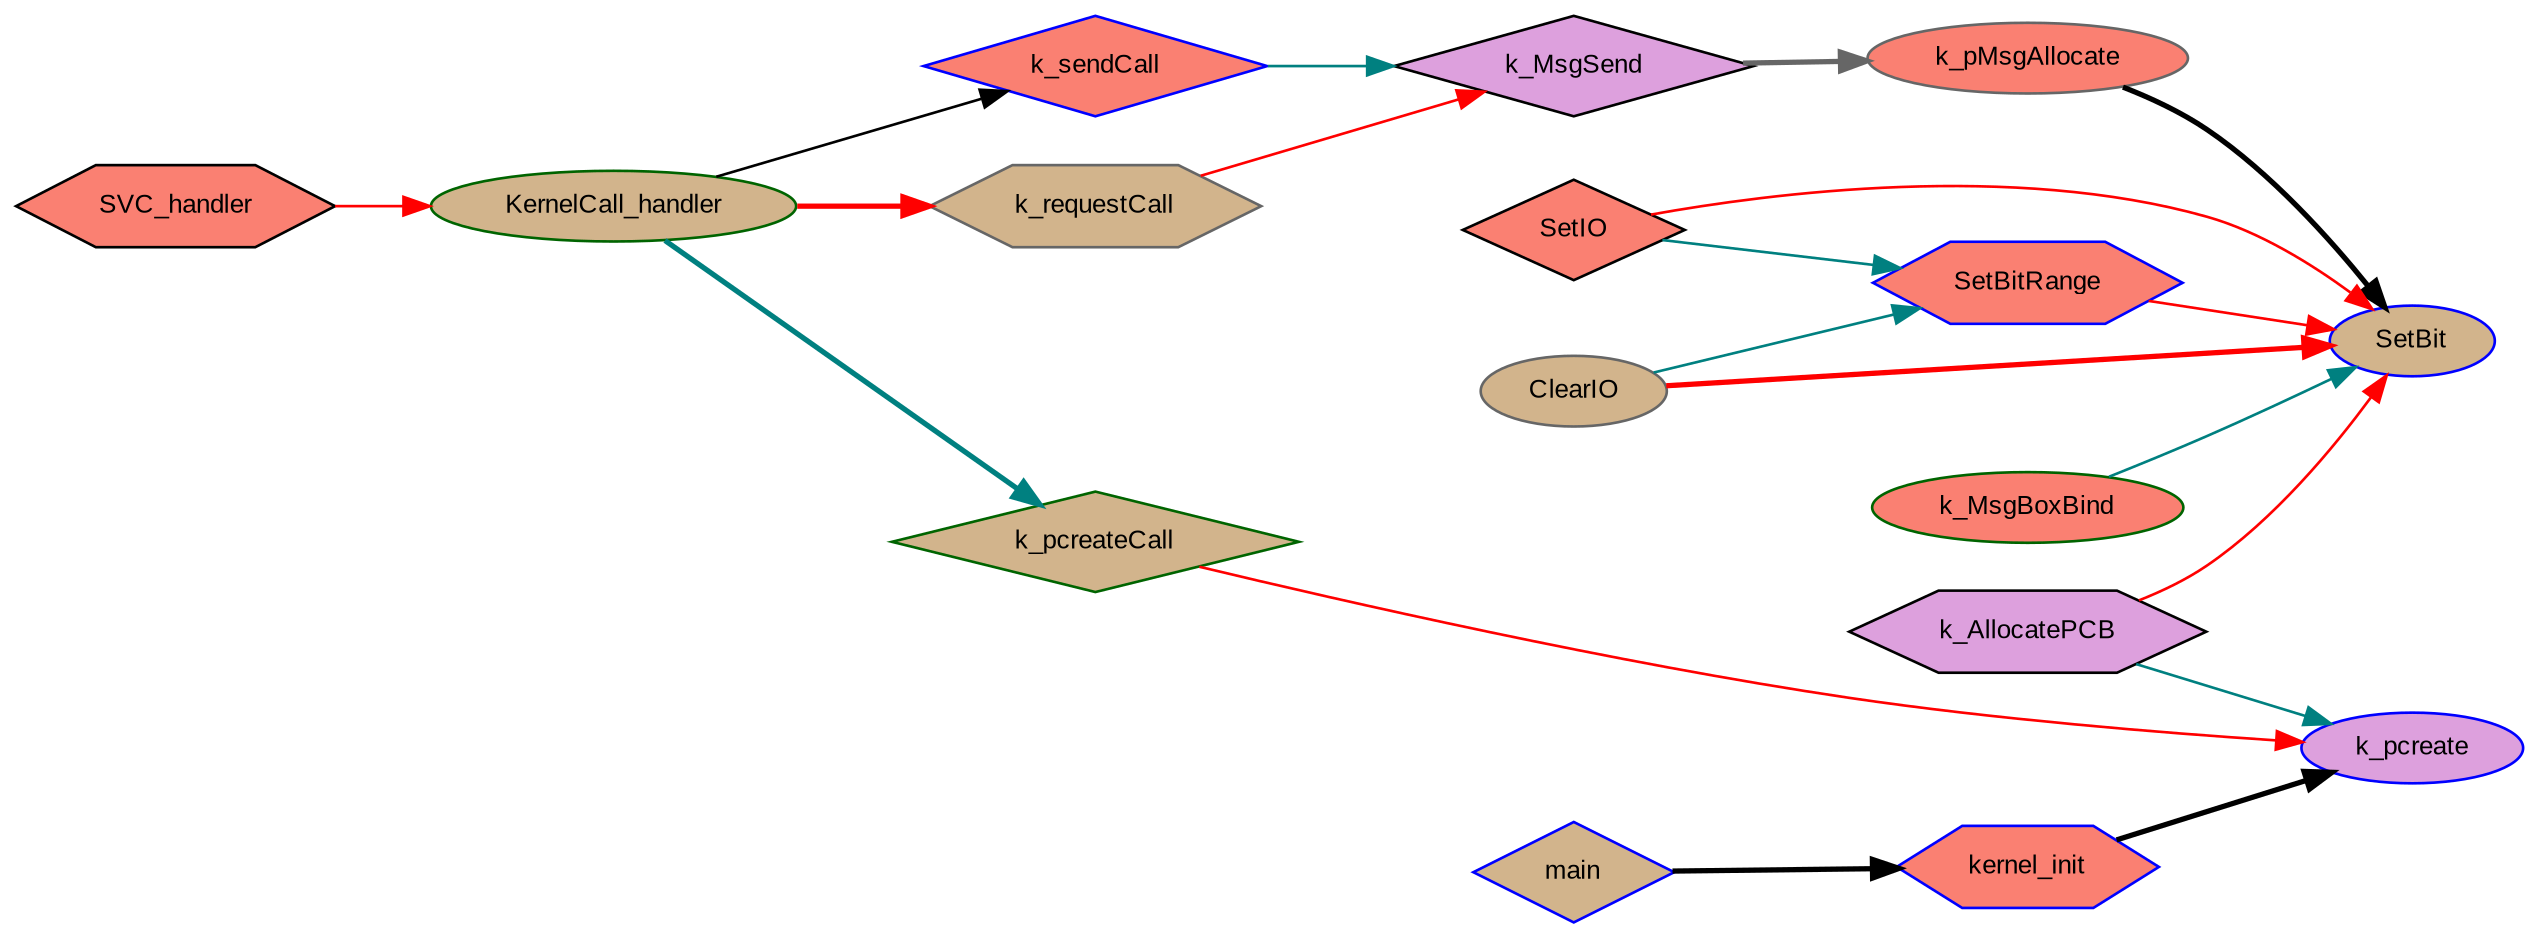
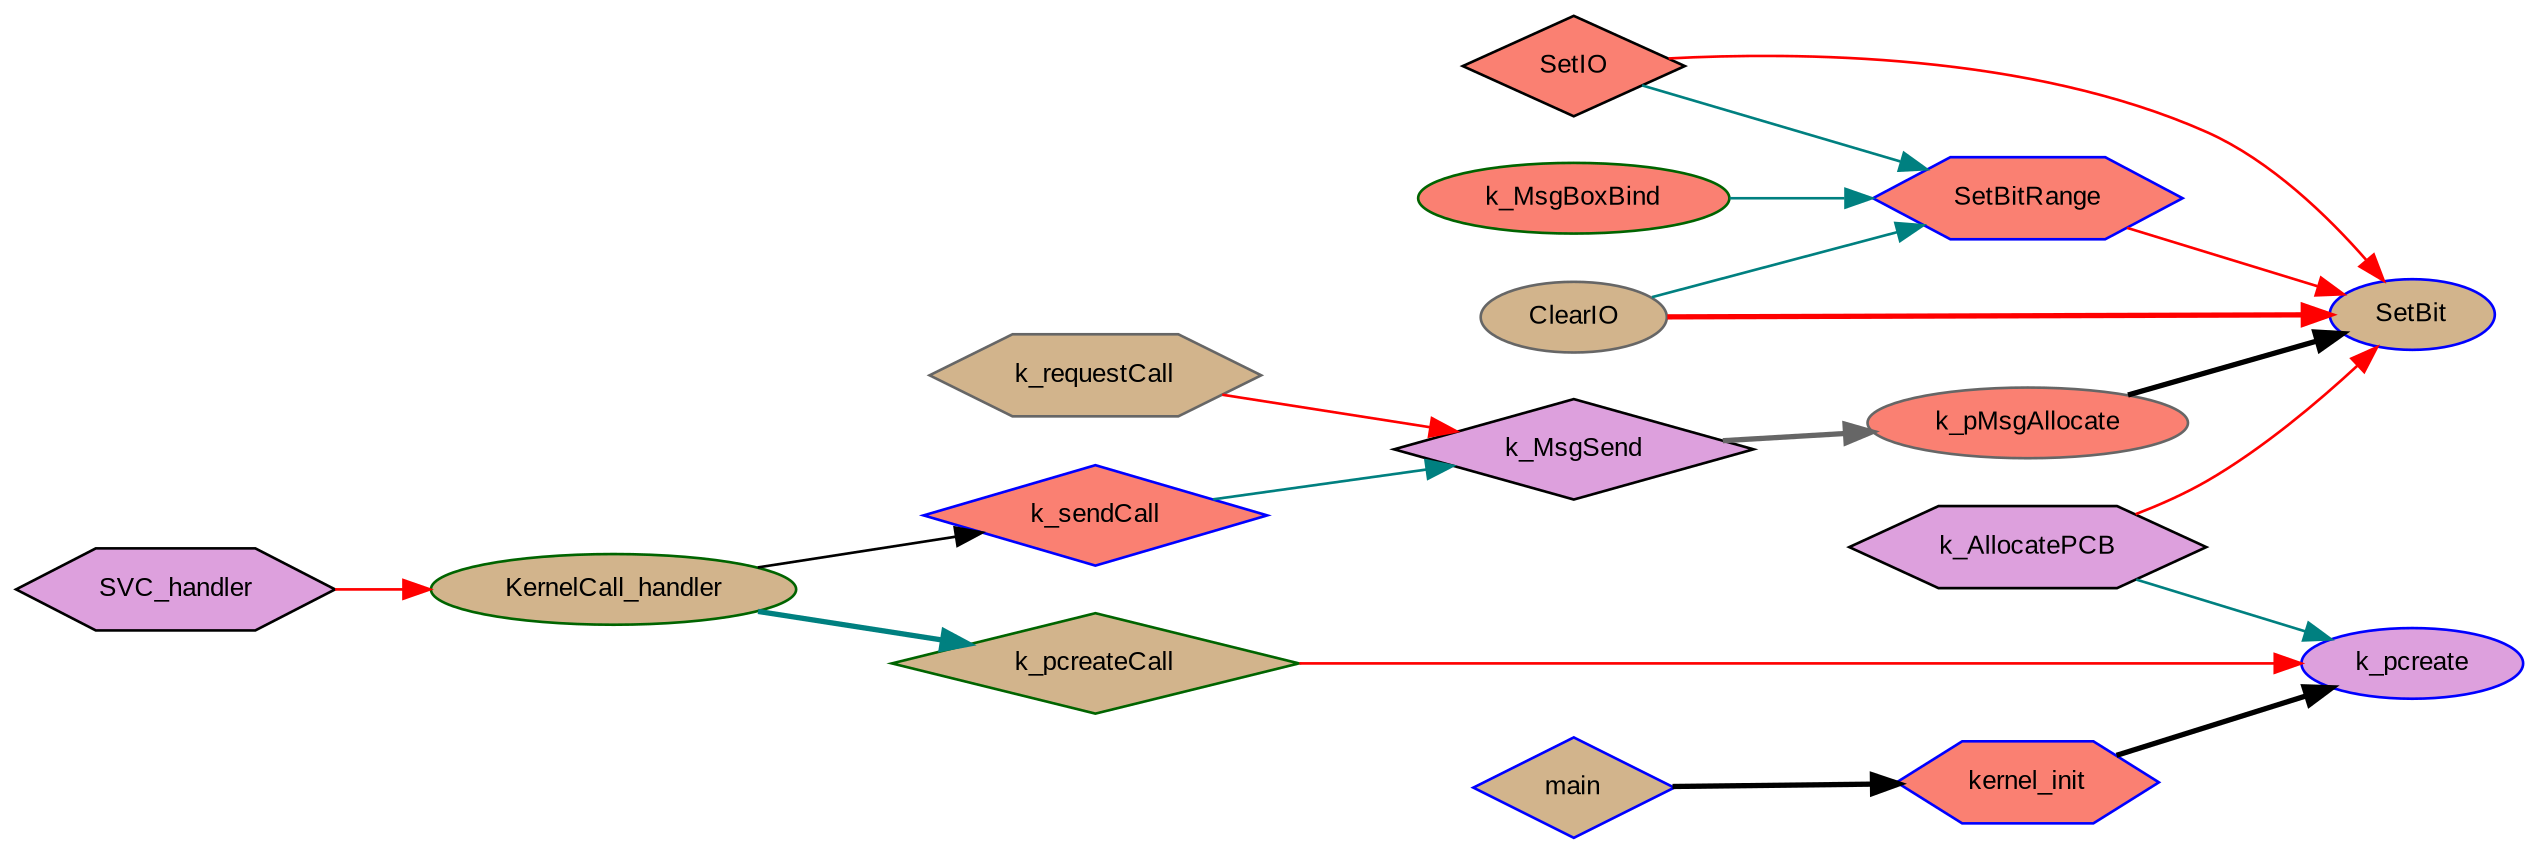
(176, 206) -> (176, 589)
(850, 206) -> none
(2221, 430) -> (1787, 198)
